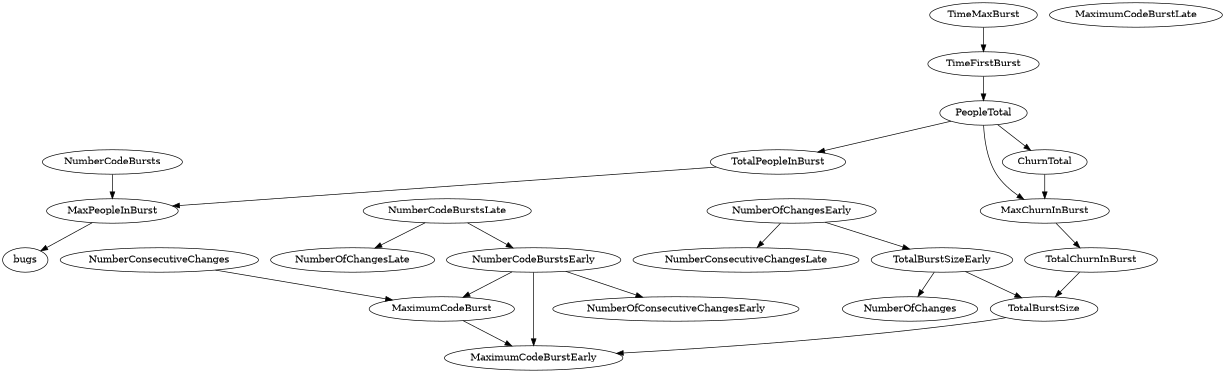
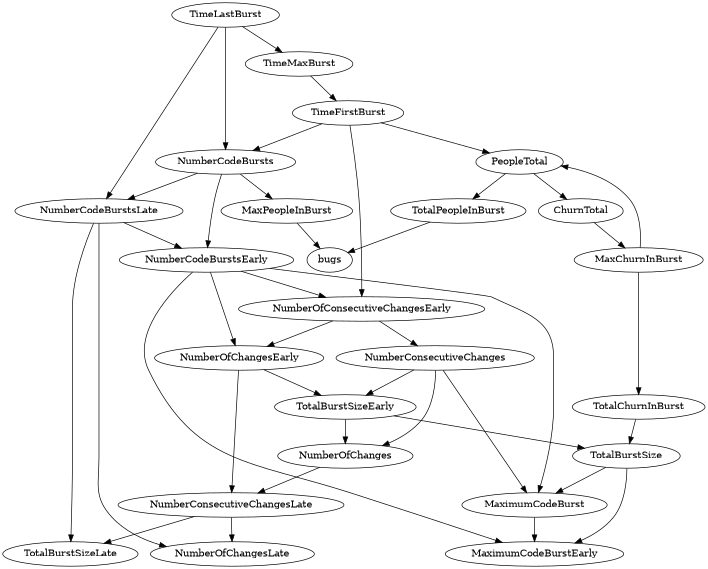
none -> (226, 15)
(1136, 15) -> none
none -> (291, 136)
(992, 165) -> (622, 192)
none -> (166, 185)
(448, 186) -> (392, 236)
none -> (213, 207)
none -> (360, 207)
none -> (222, 306)
none -> (303, 332)
none -> (396, 332)
none -> (393, 381)
none -> (425, 415)
none -> (584, 479)
none -> (289, 480)
none -> (232, 526)
none -> (70, 554)
